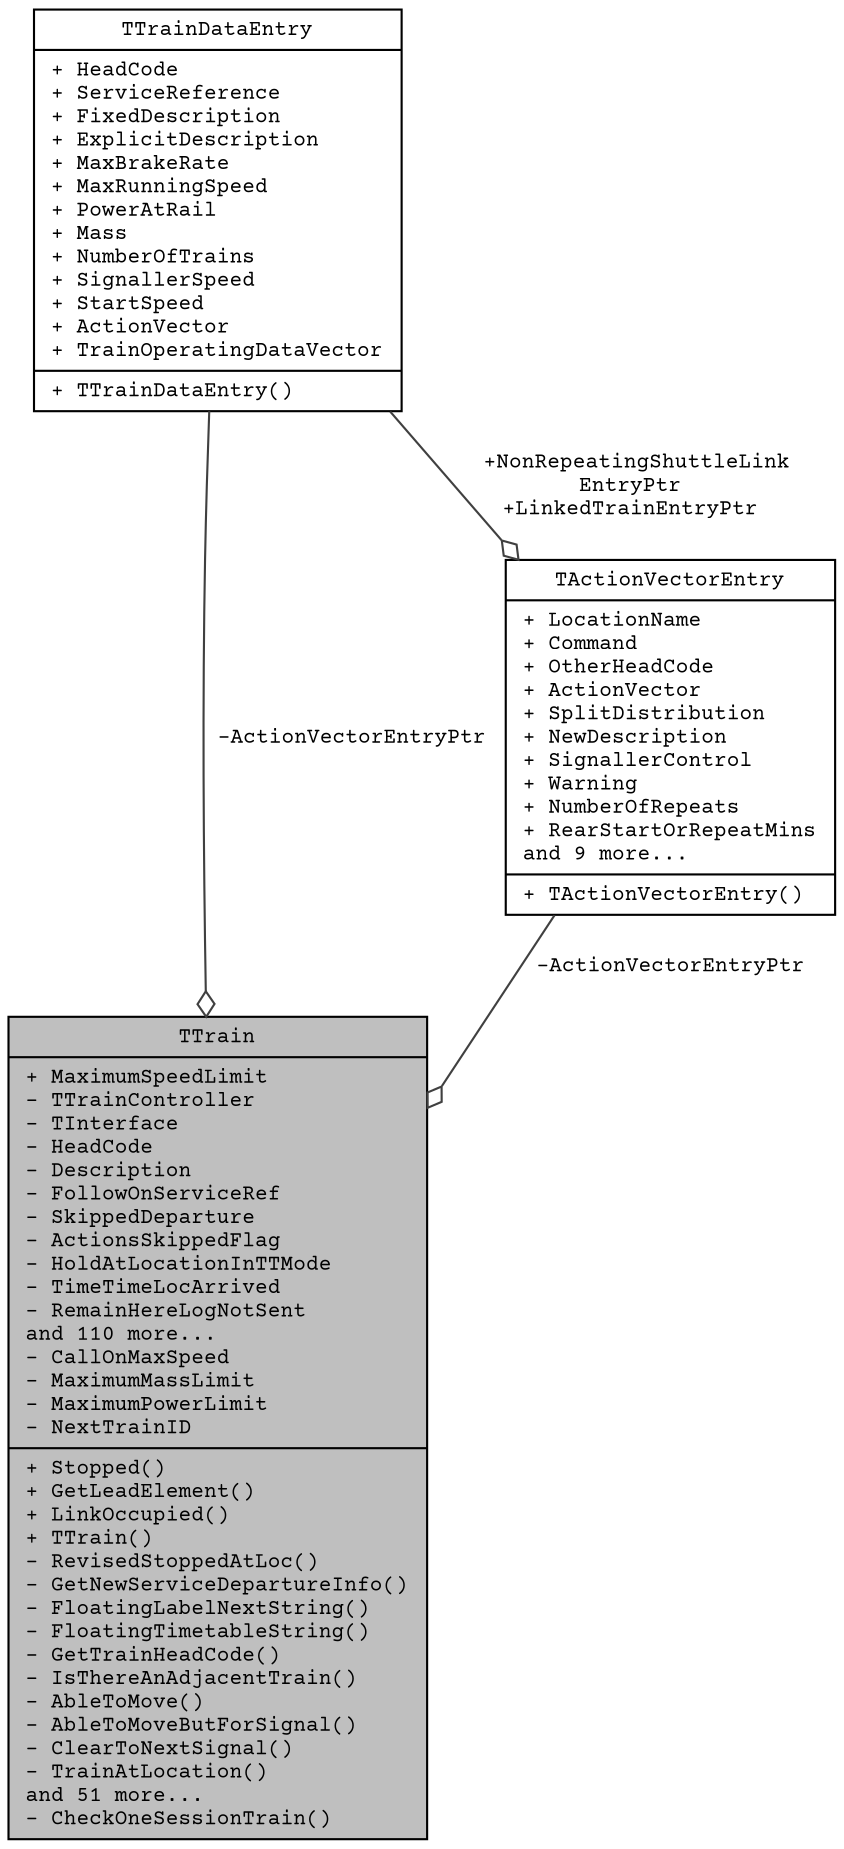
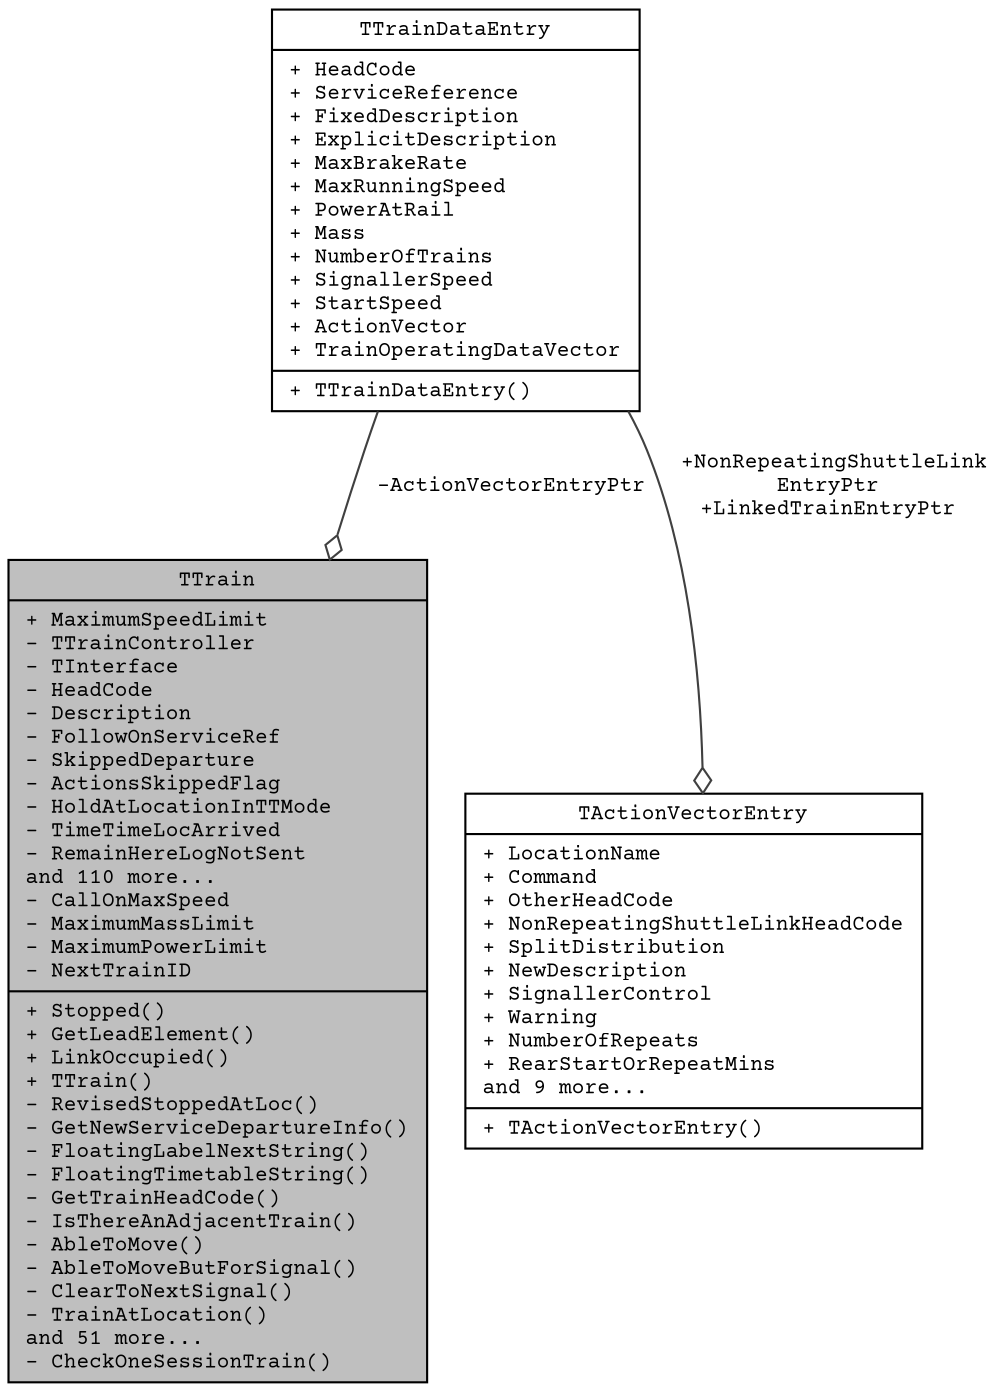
(613, 690) -> (694, 923)
(498, 1001) -> none
